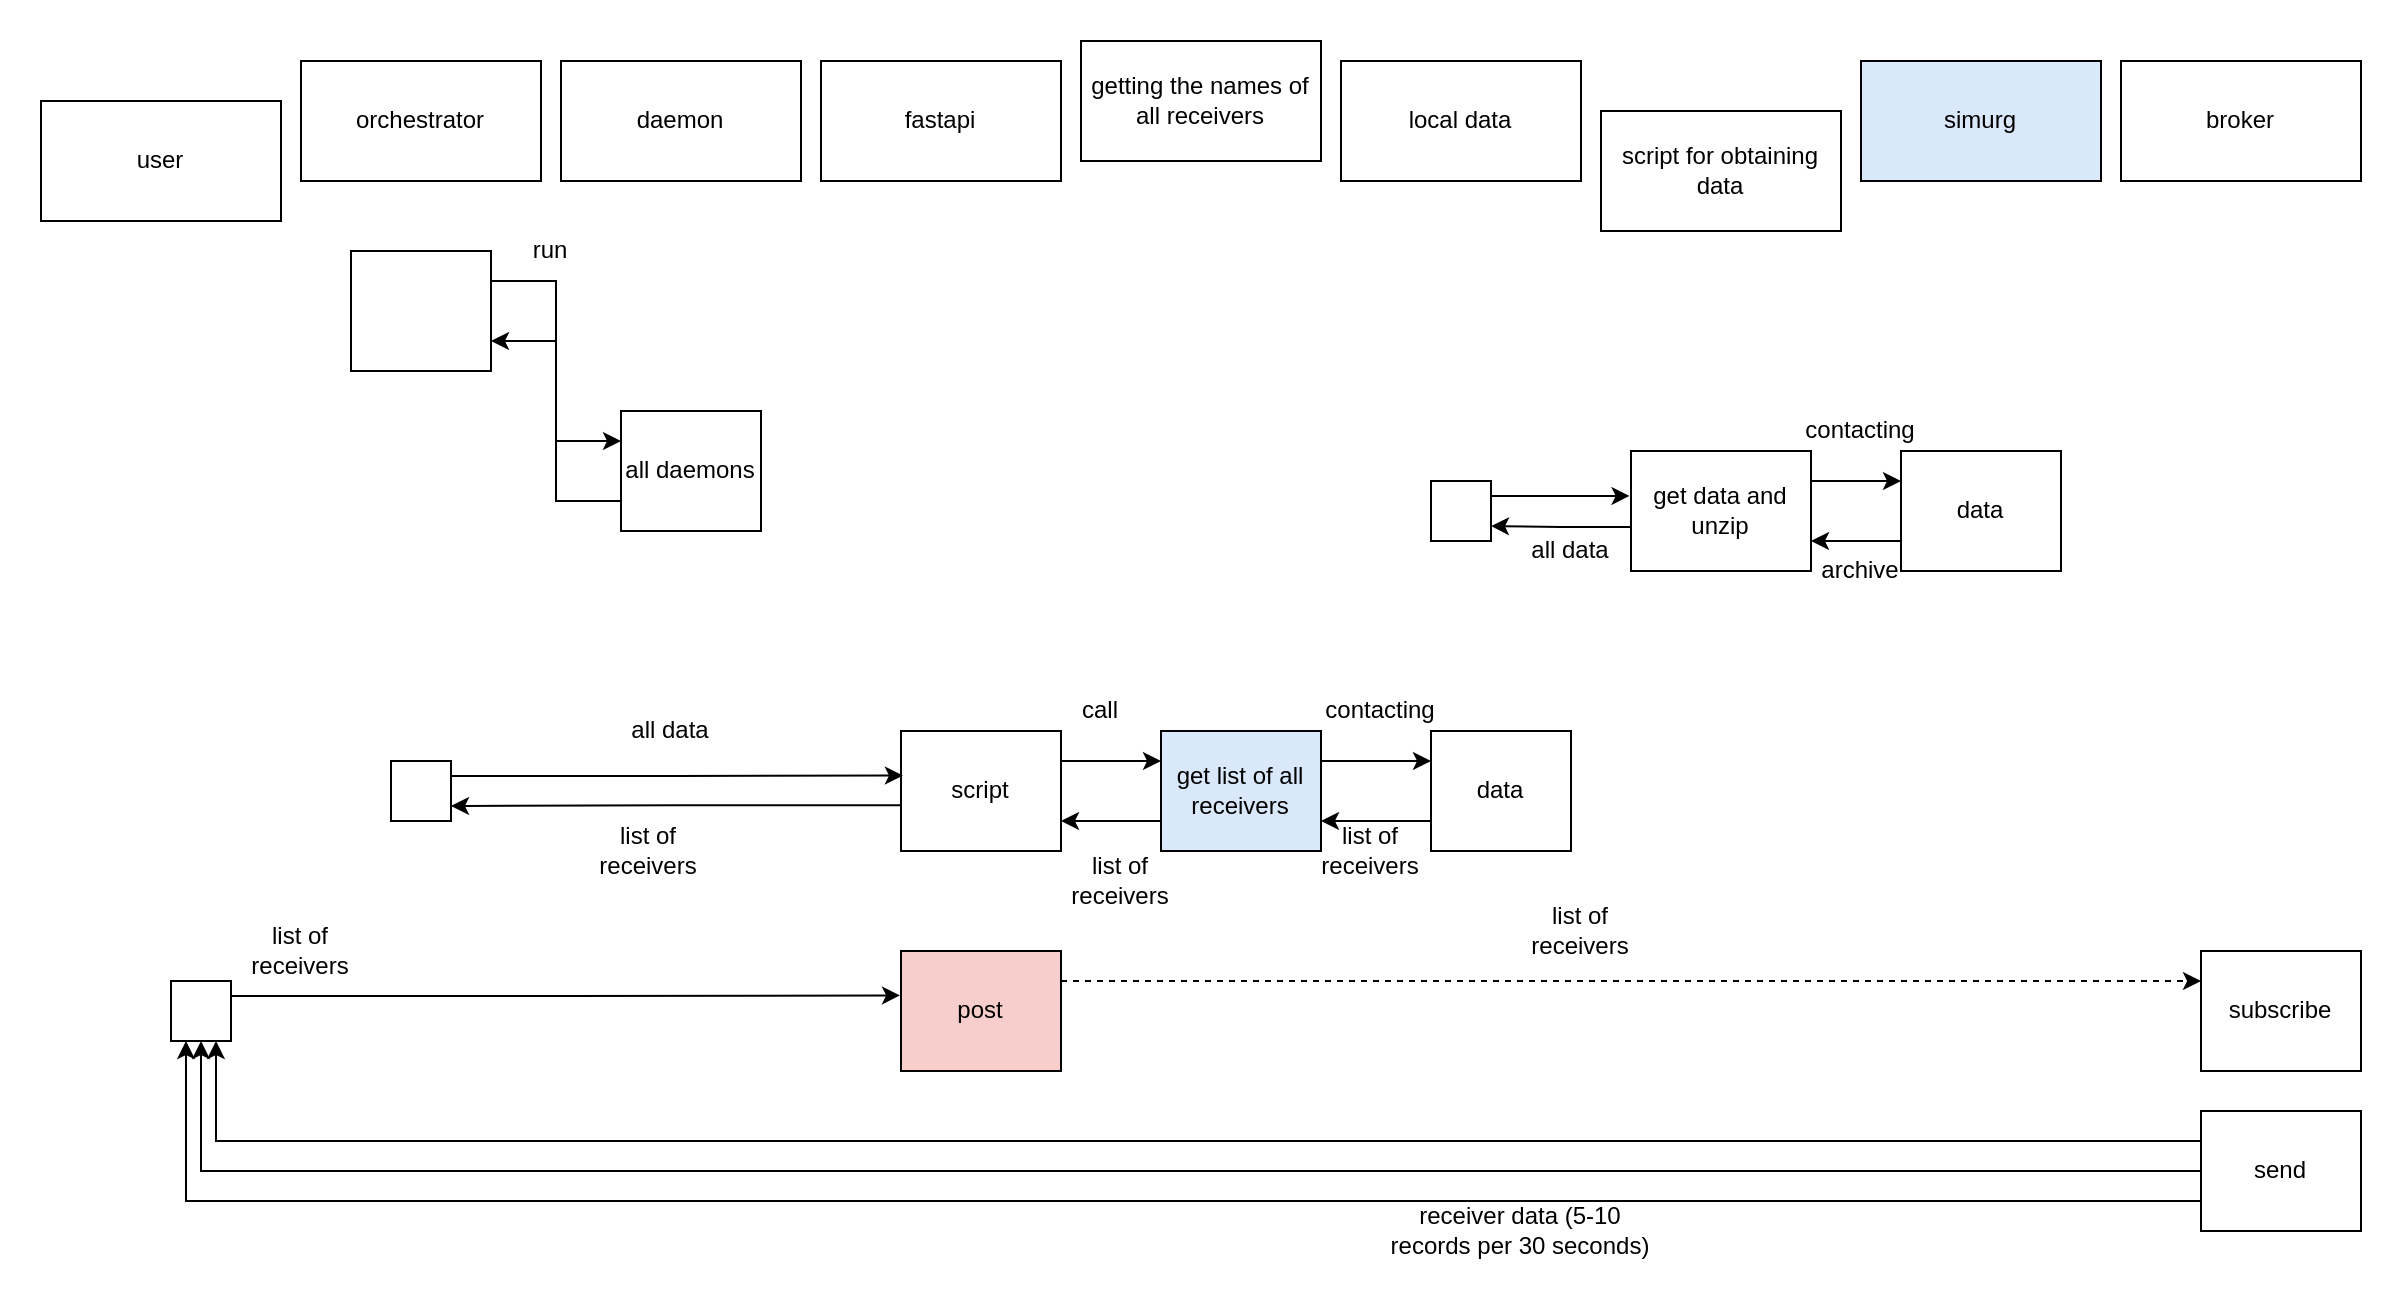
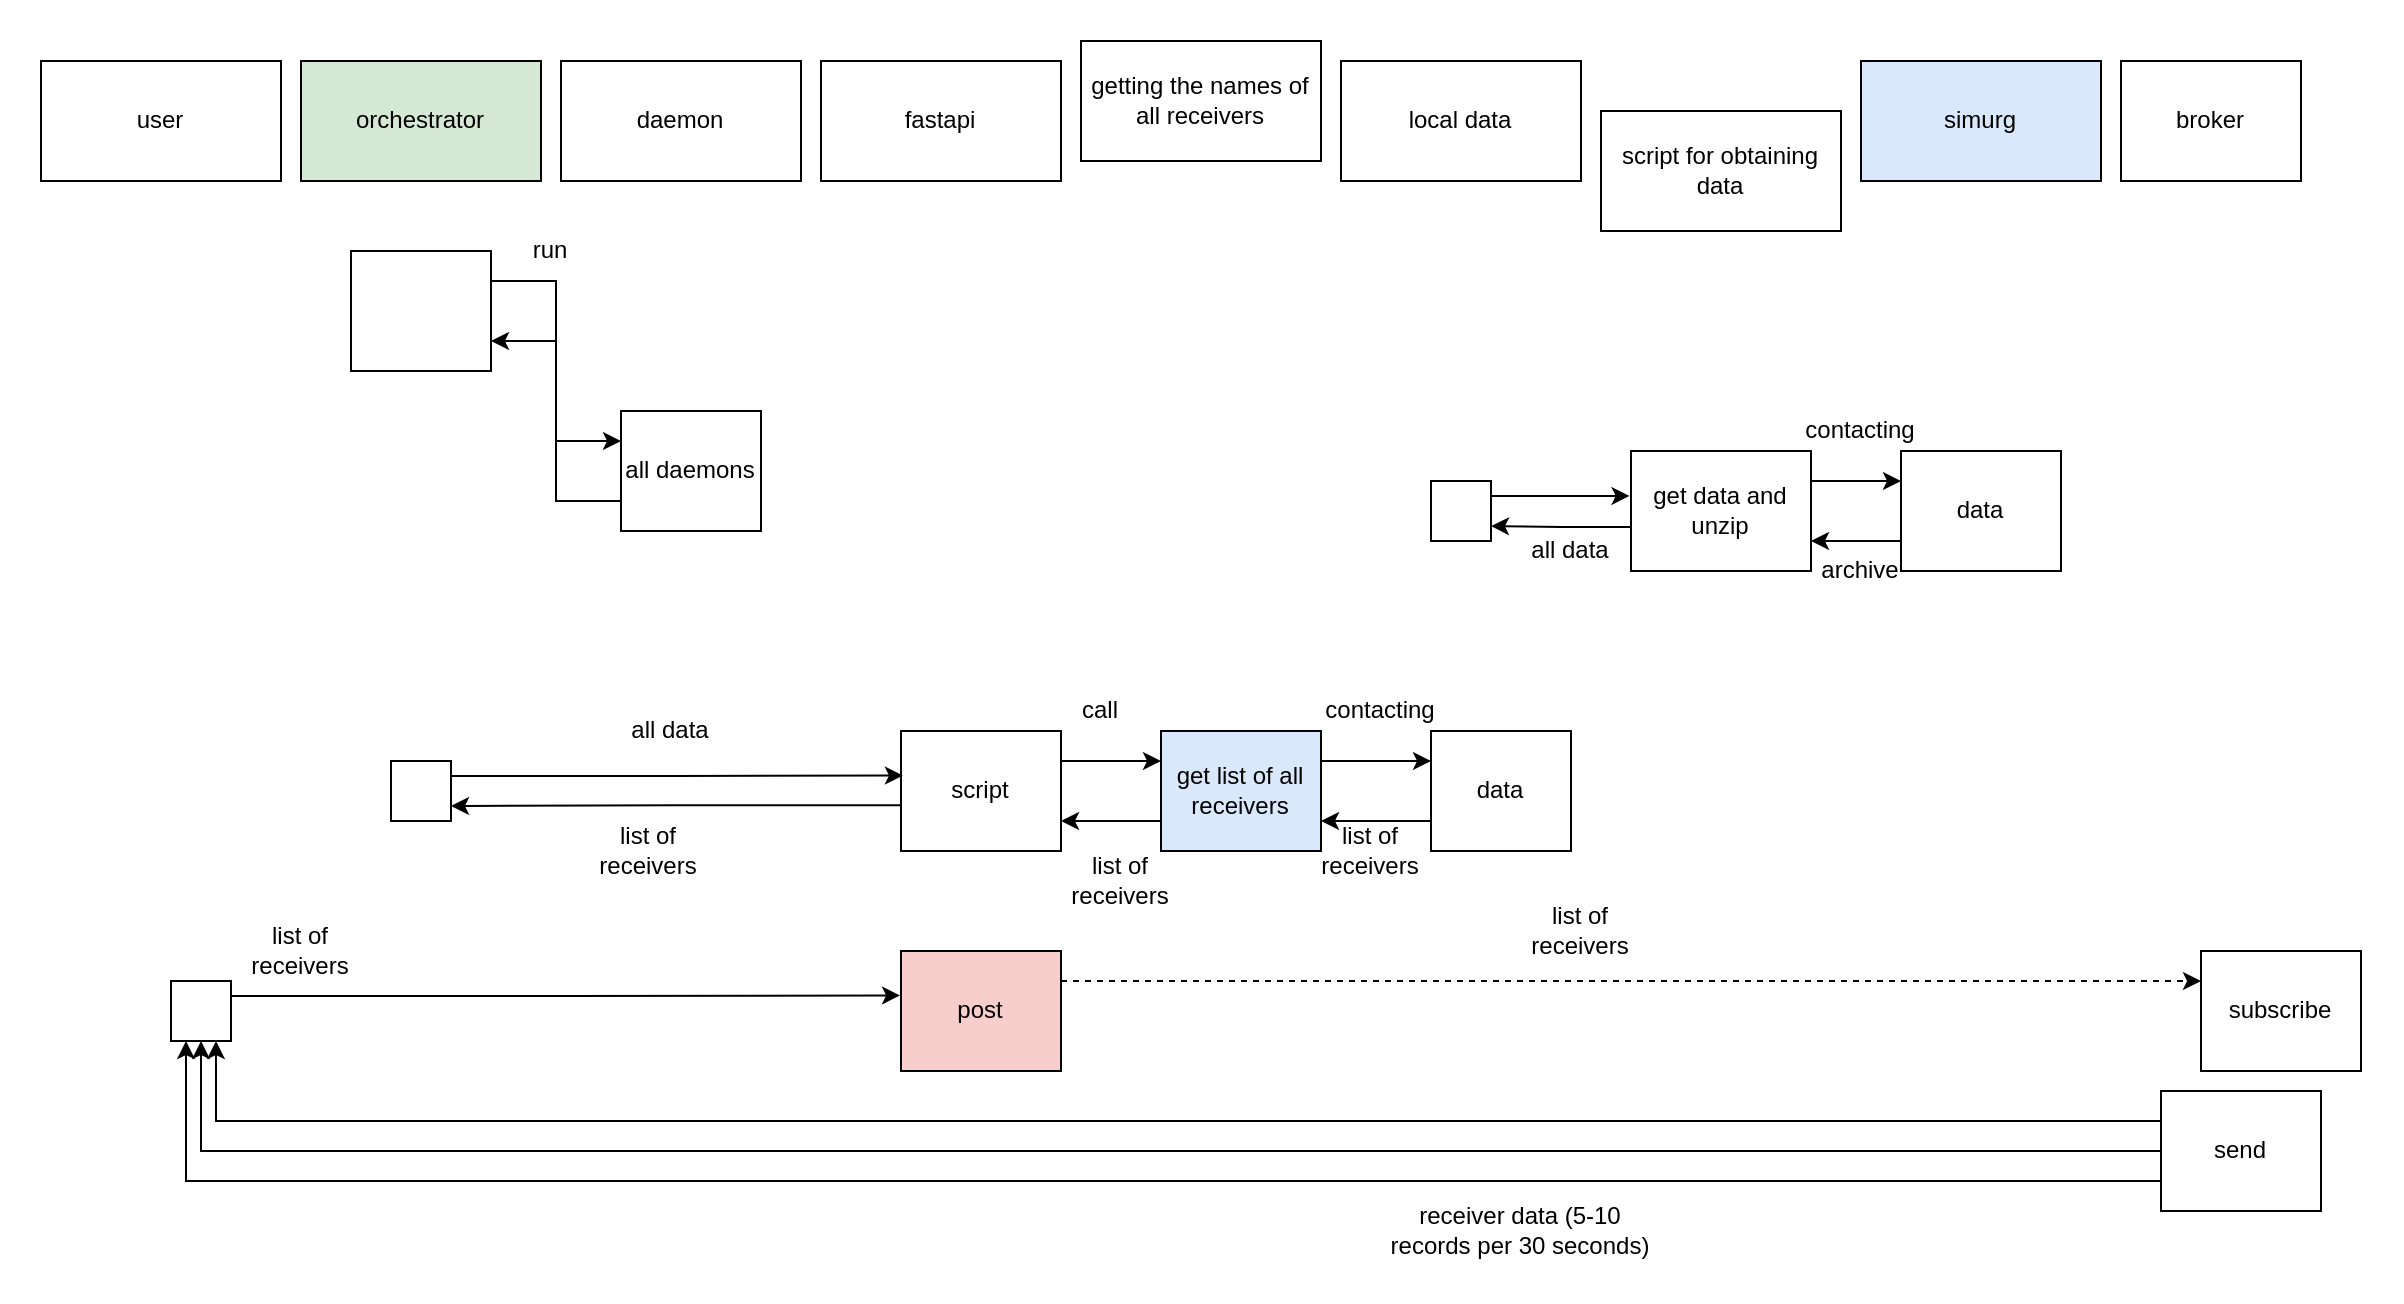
(421, 121) -> (421, 121)
(2241, 121) -> (2211, 121)
(161, 161) -> (161, 121)
(2281, 1171) -> (2241, 1151)
